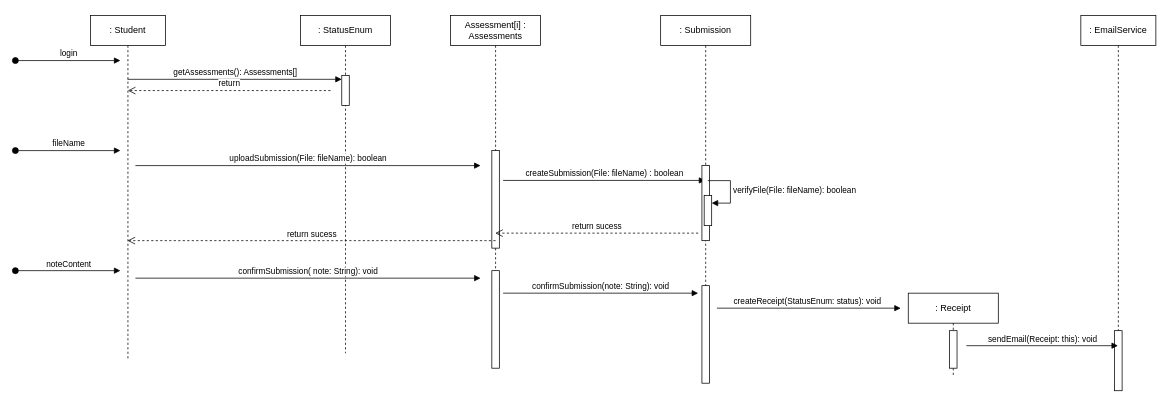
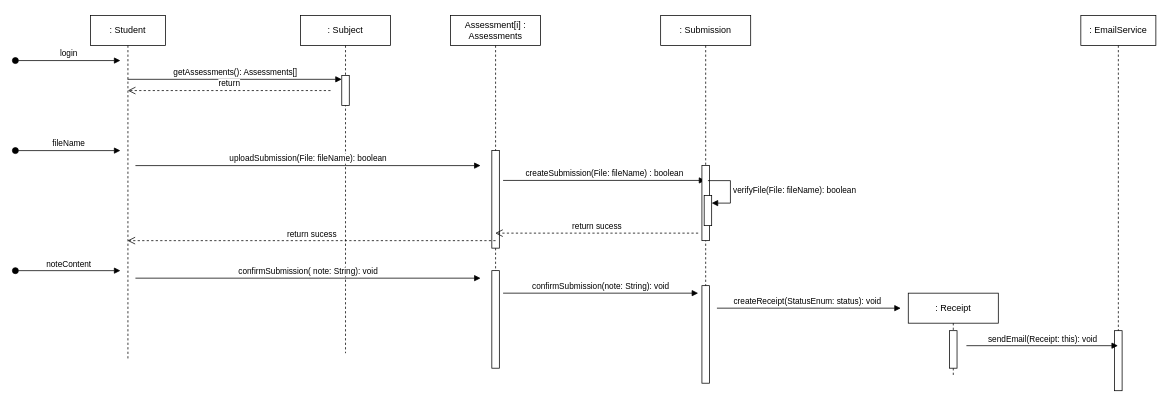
(345, 30) -> (345, 30)
